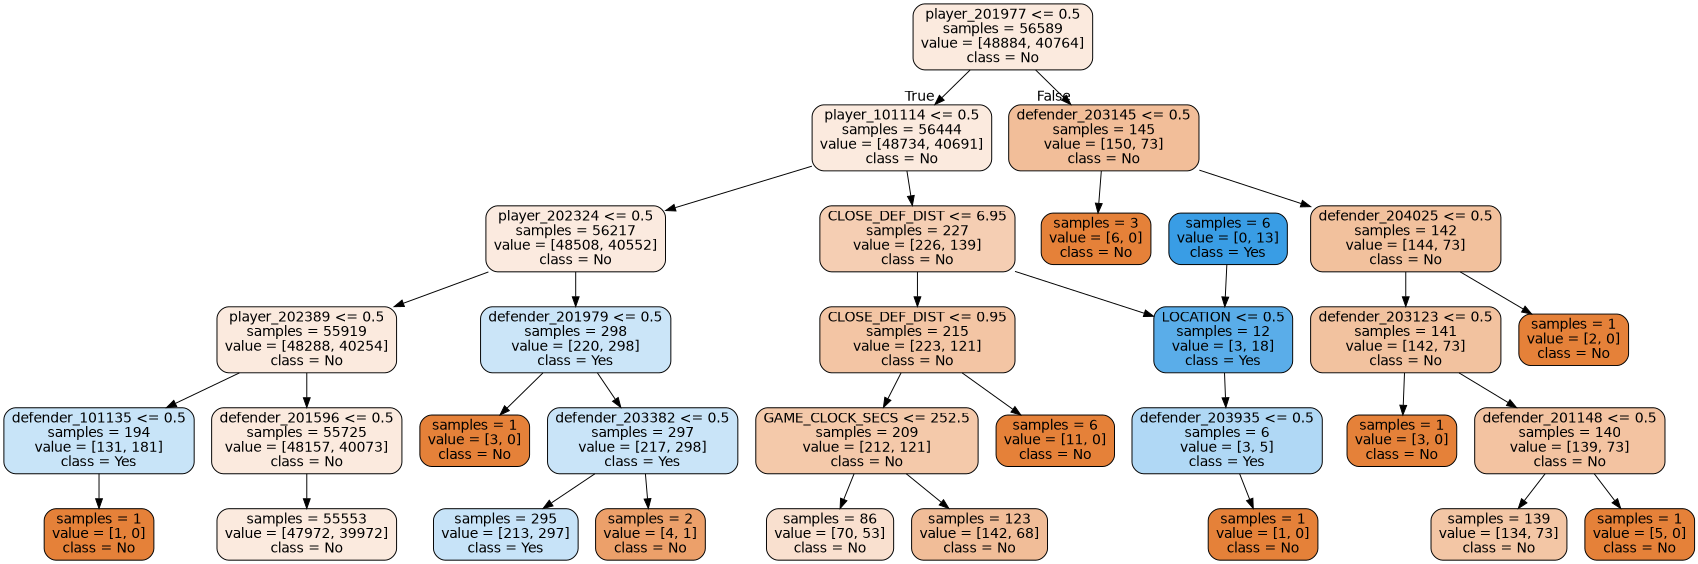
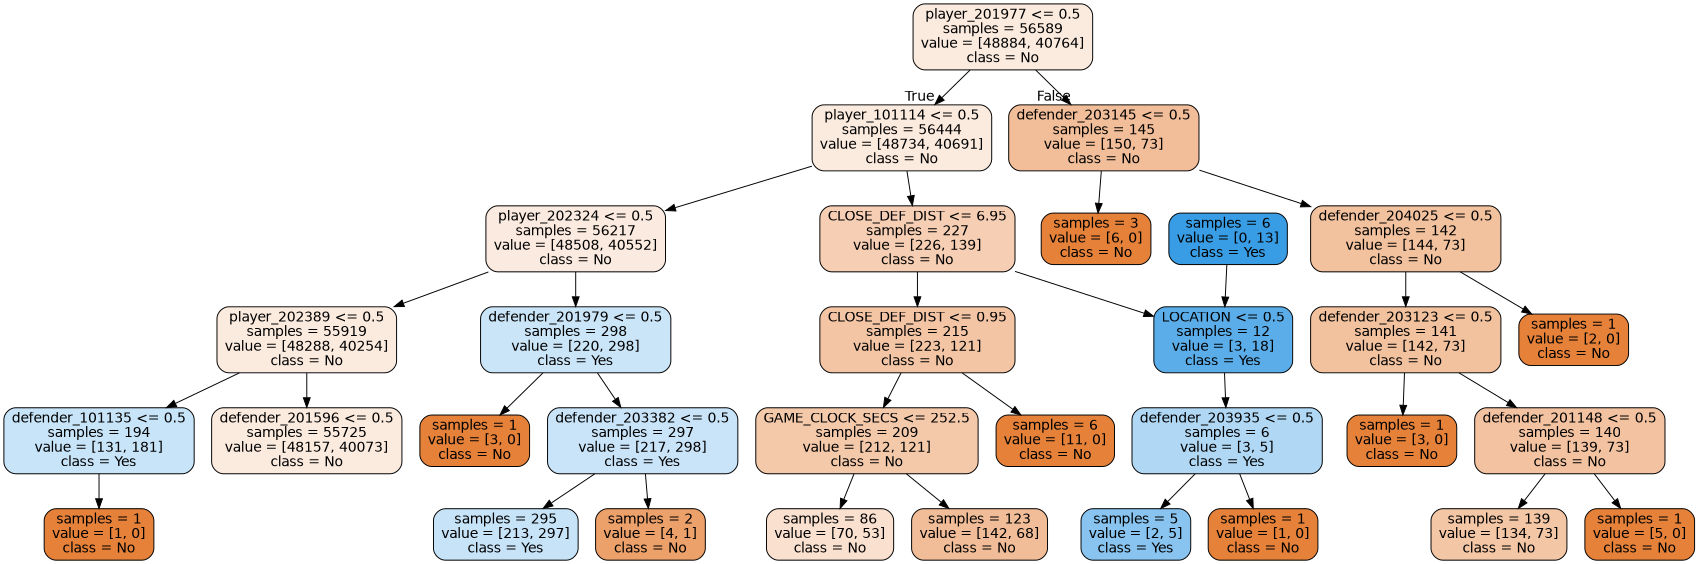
(307, 534) -> none
none -> (1136, 534)
